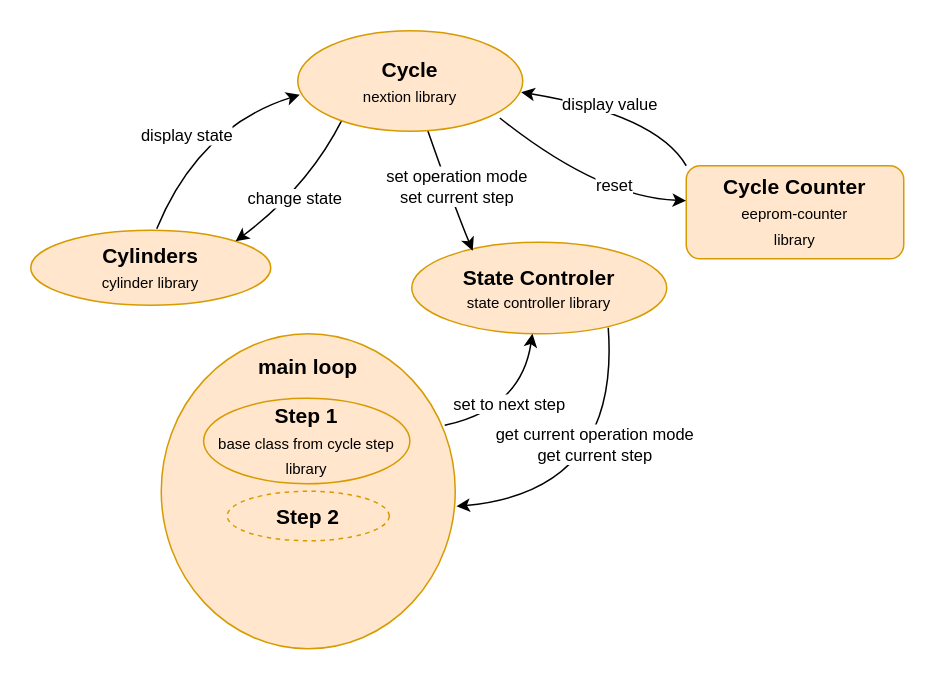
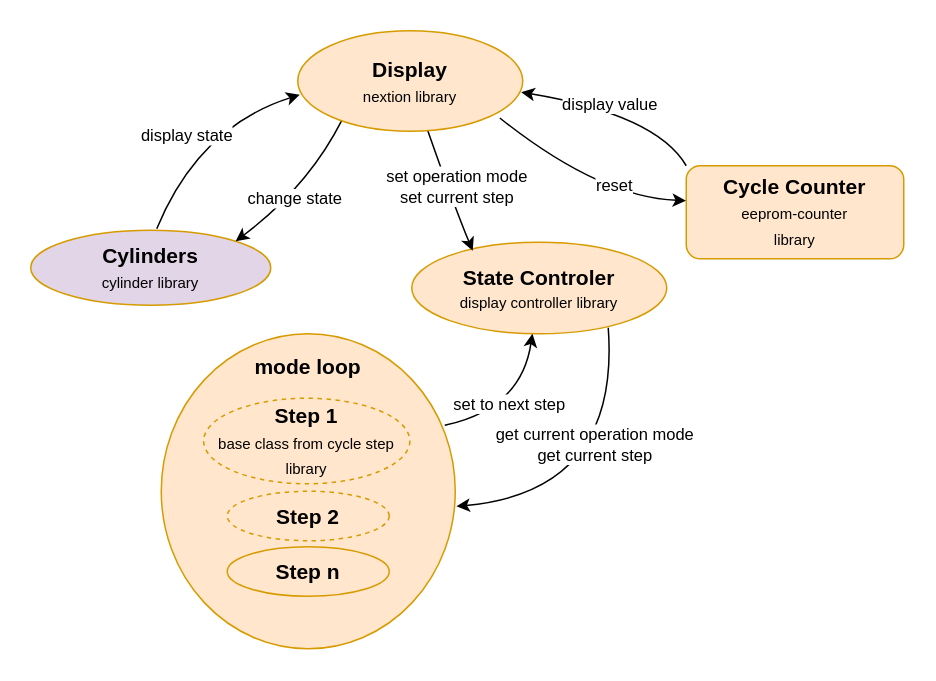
(410, 82) -> (410, 82)
(151, 268) -> (151, 268)
(539, 289) -> (539, 289)
(308, 367) -> (308, 367)
(307, 441) -> (307, 441)
none -> (308, 572)
